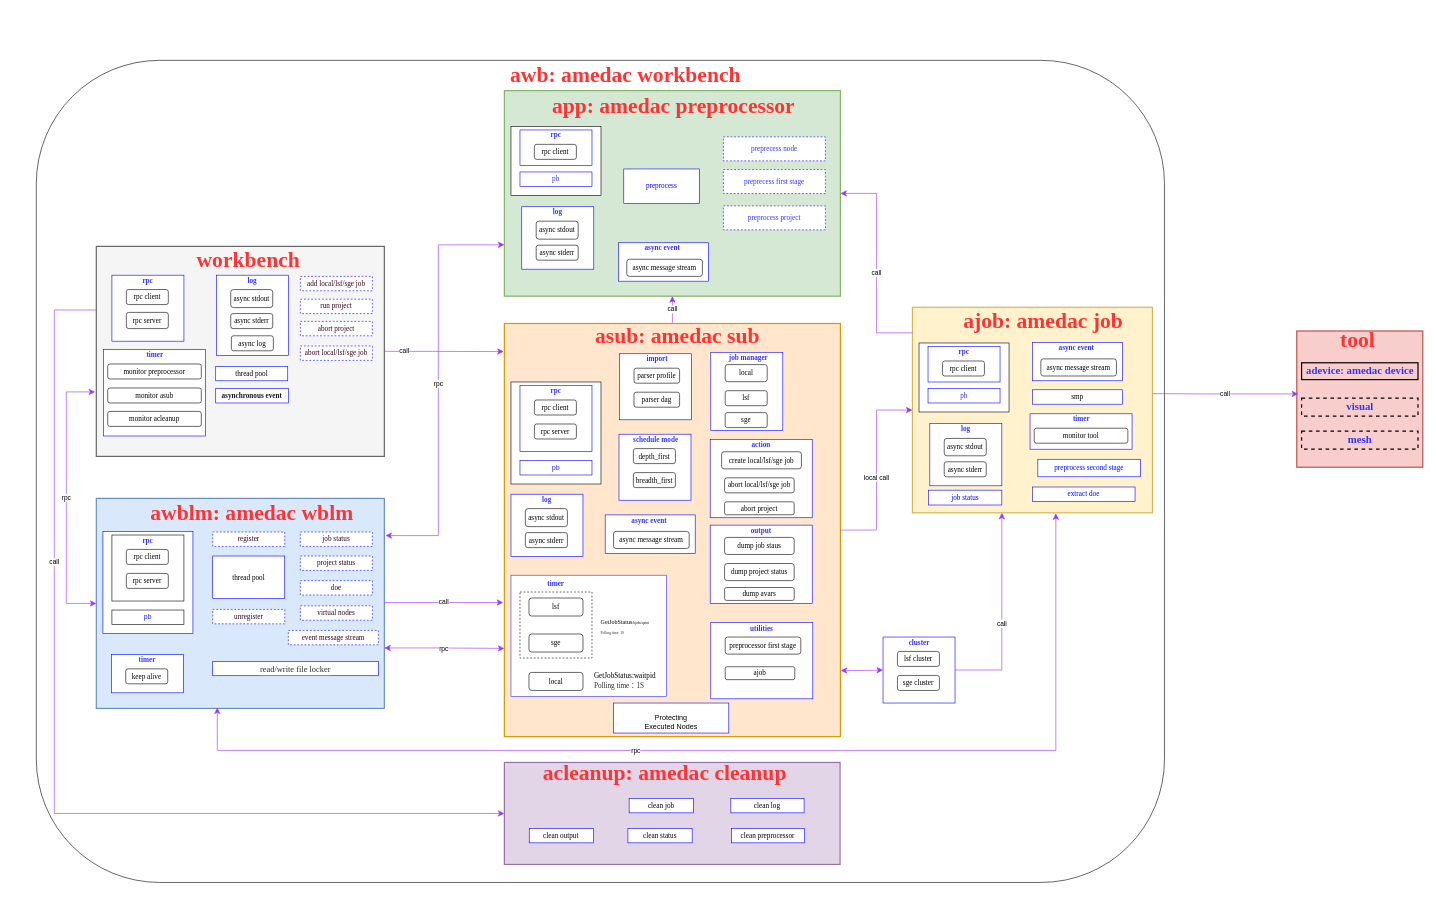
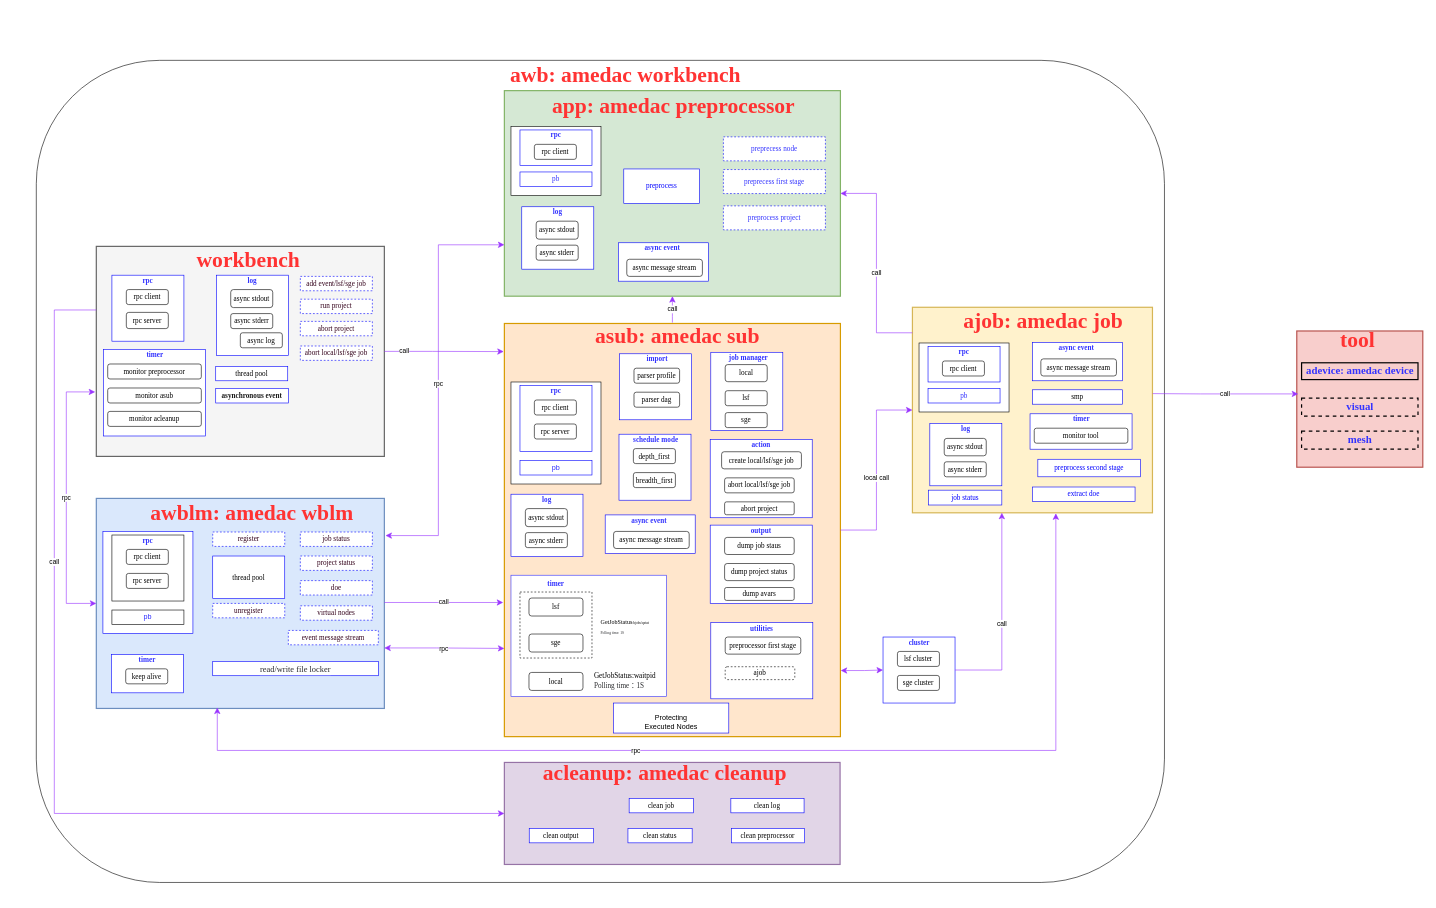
(336, 284) -> (336, 284)
(252, 343) -> (261, 340)
(249, 617) -> (249, 611)
(760, 673) -> (760, 673)
